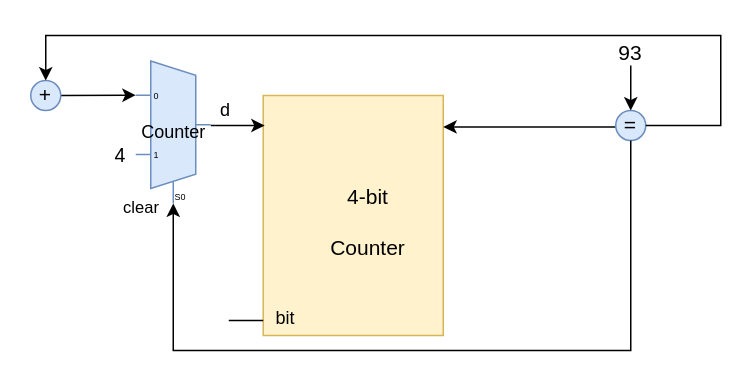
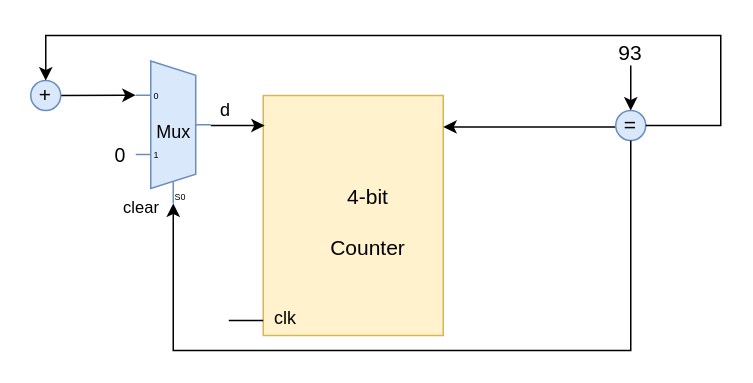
(156, 96) -> (156, 96)
(121, 155) -> (121, 155)
(286, 319) -> (286, 319)
